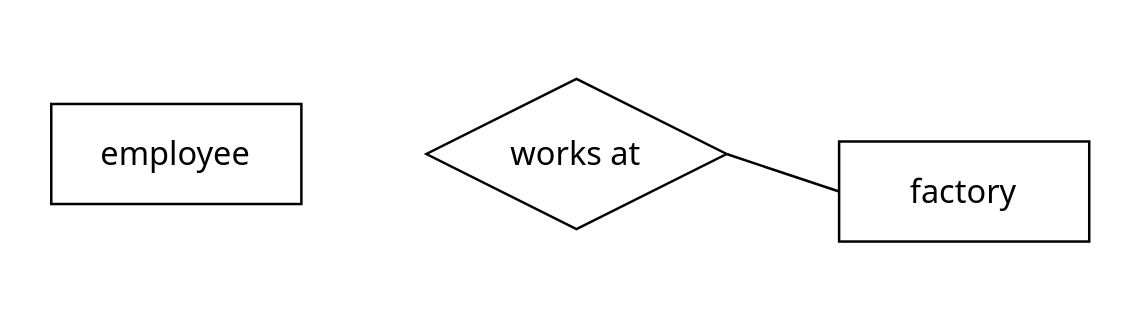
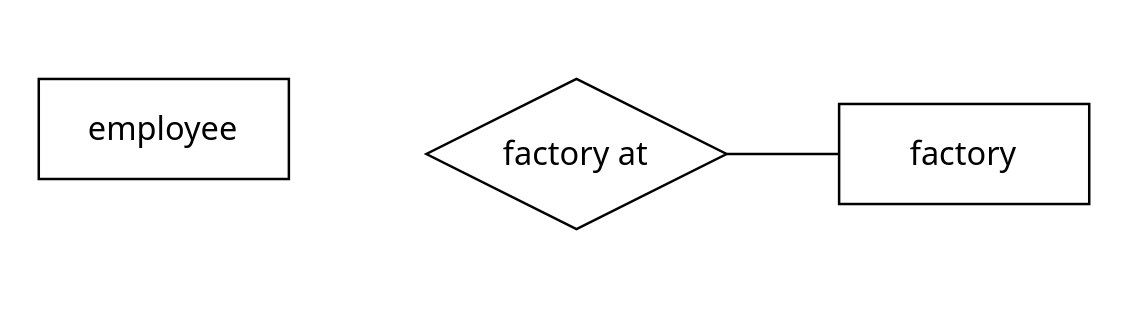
(176, 154) -> (164, 129)
(576, 154) -> (576, 154)
(964, 191) -> (964, 154)
